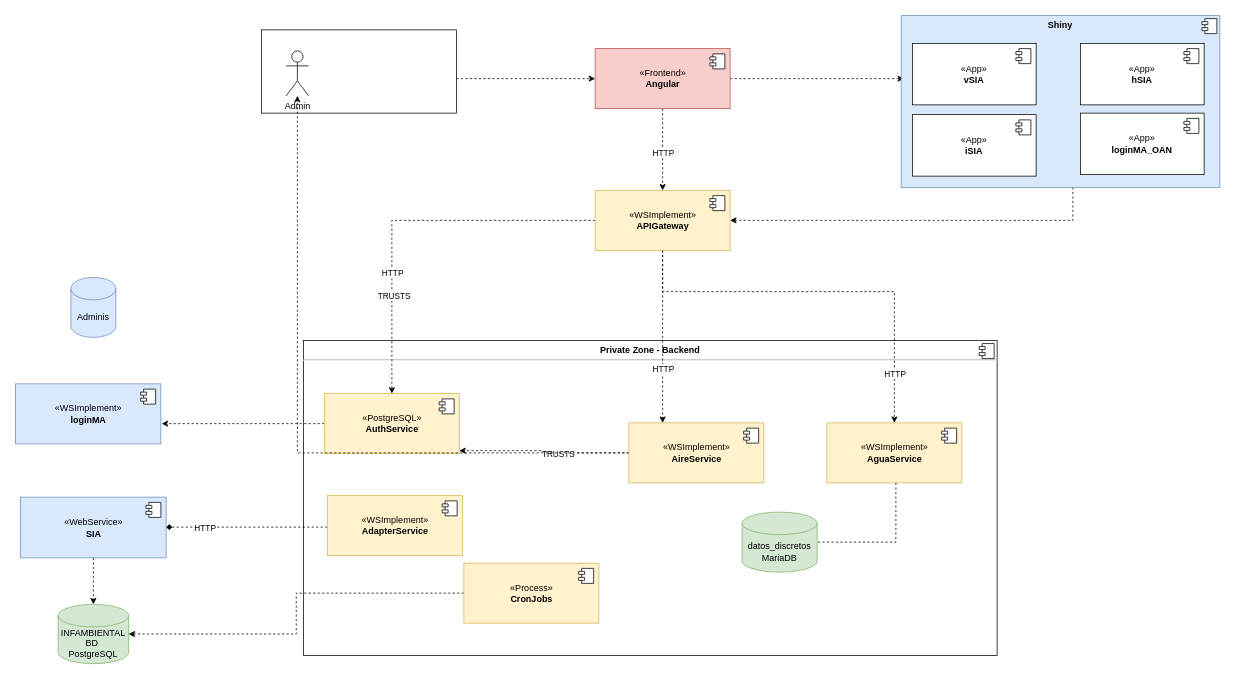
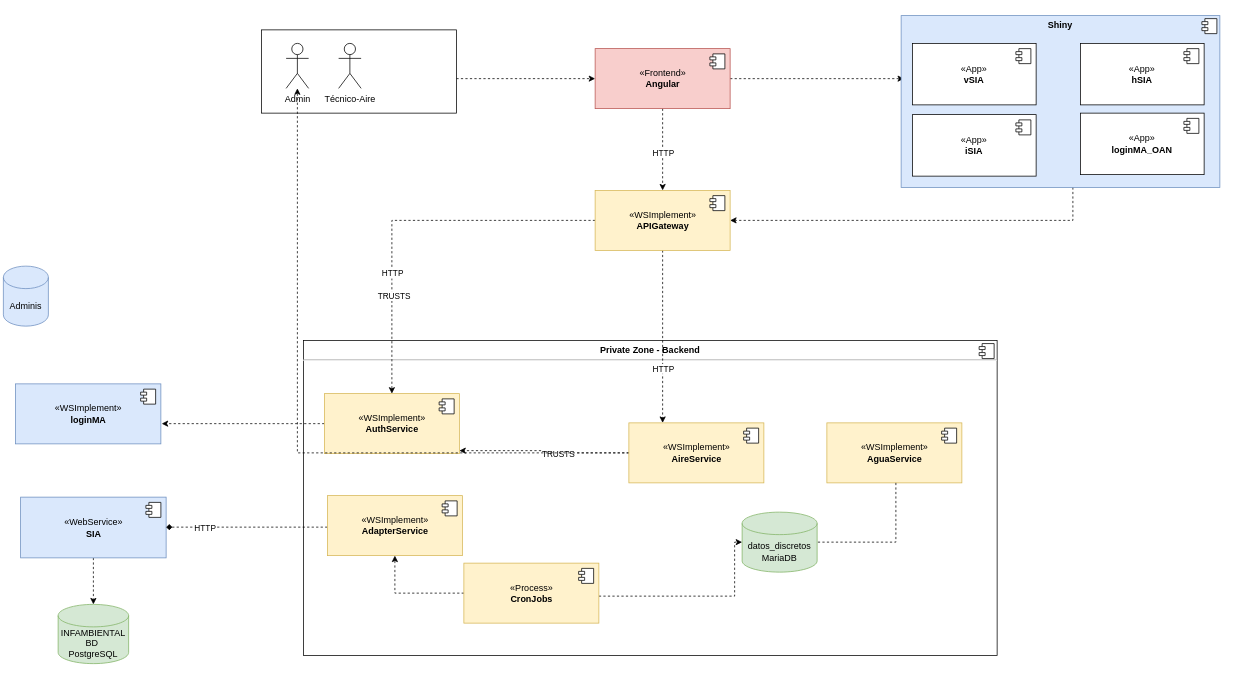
none -> (350, 66)
(297, 73) -> (297, 66)
(842, 291) -> none
(93, 307) -> (26, 296)
(392, 423) -> (392, 423)
none -> (735, 570)
(296, 613) -> (395, 562)
